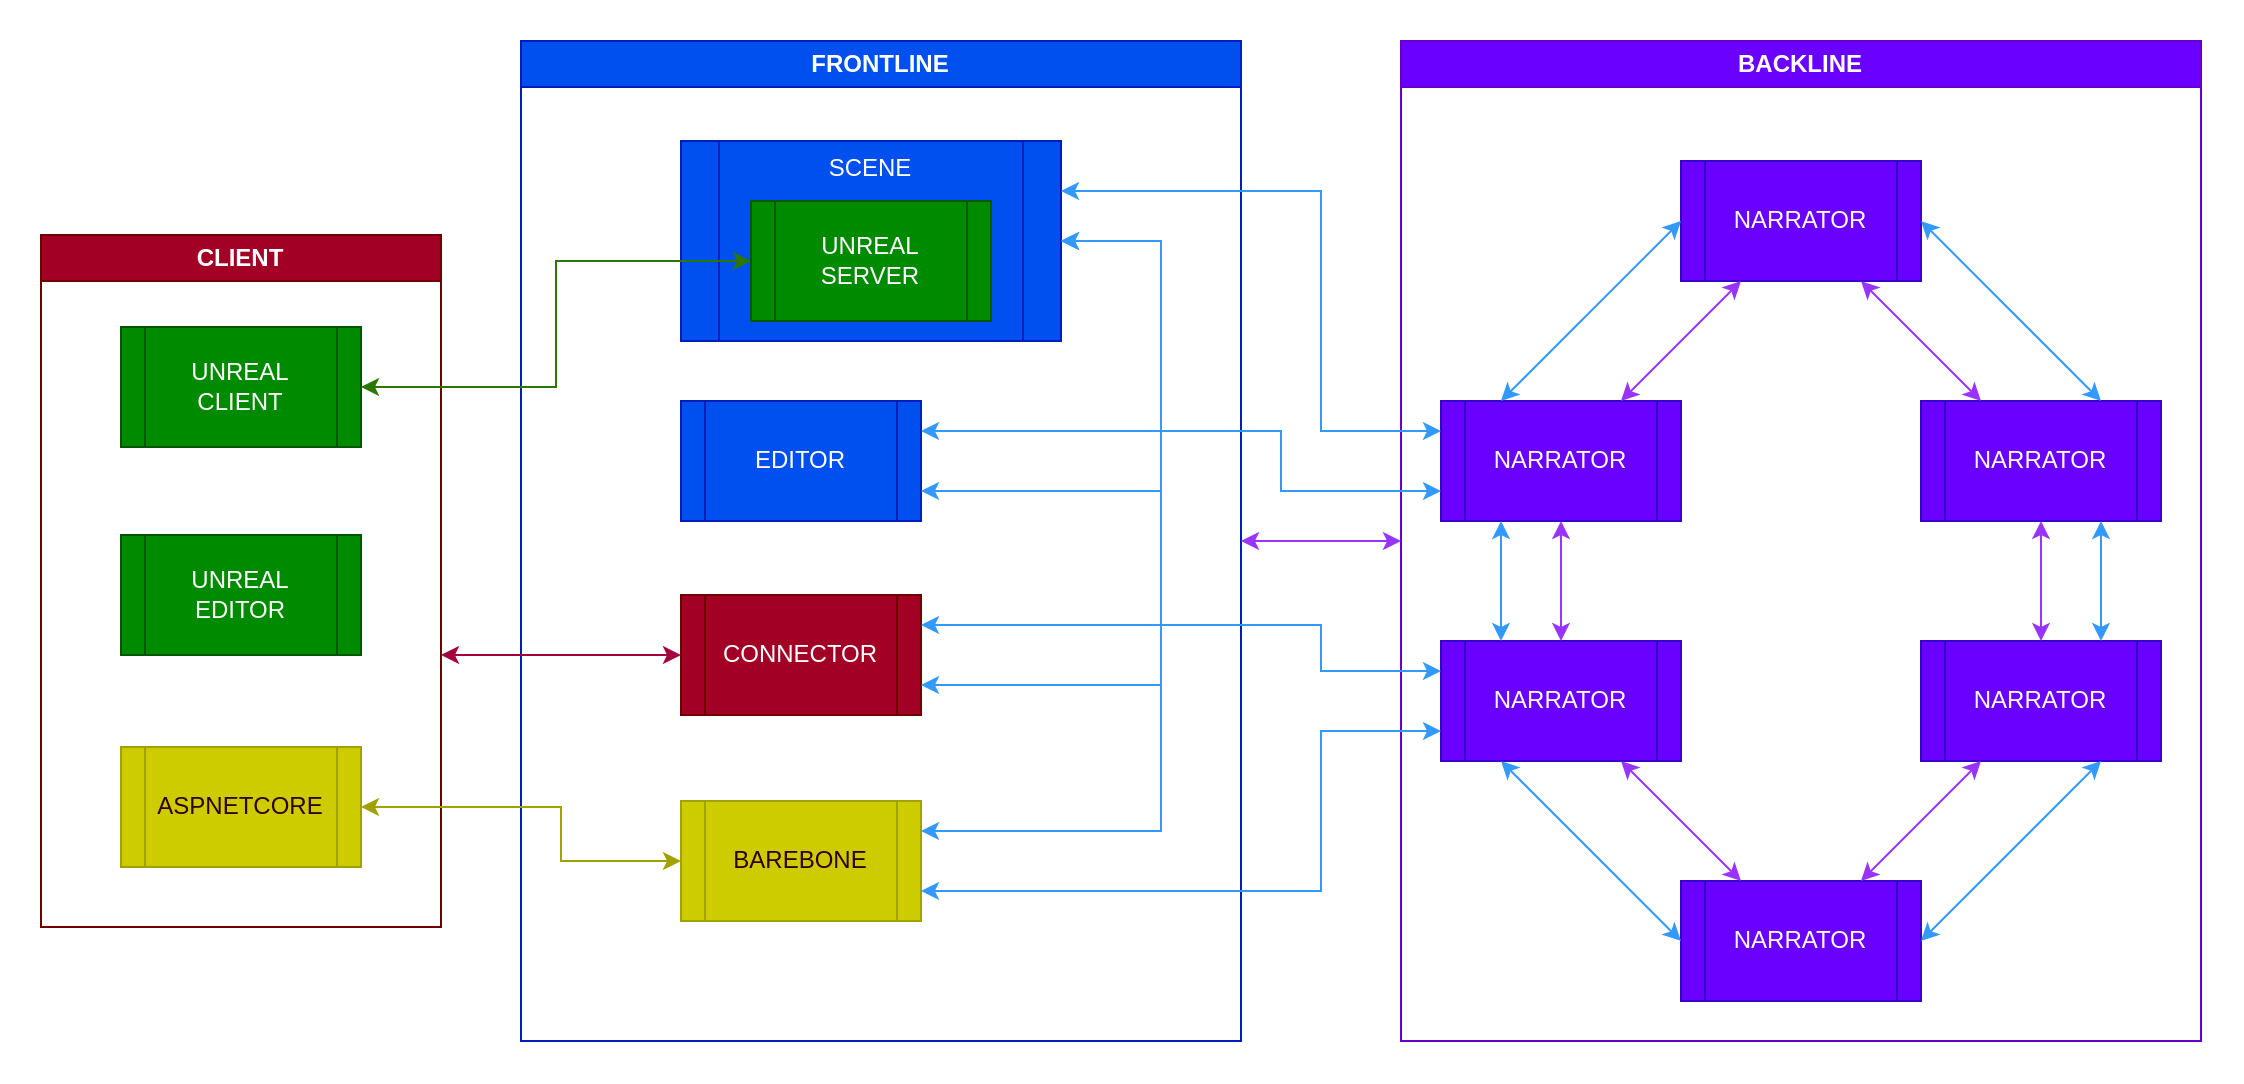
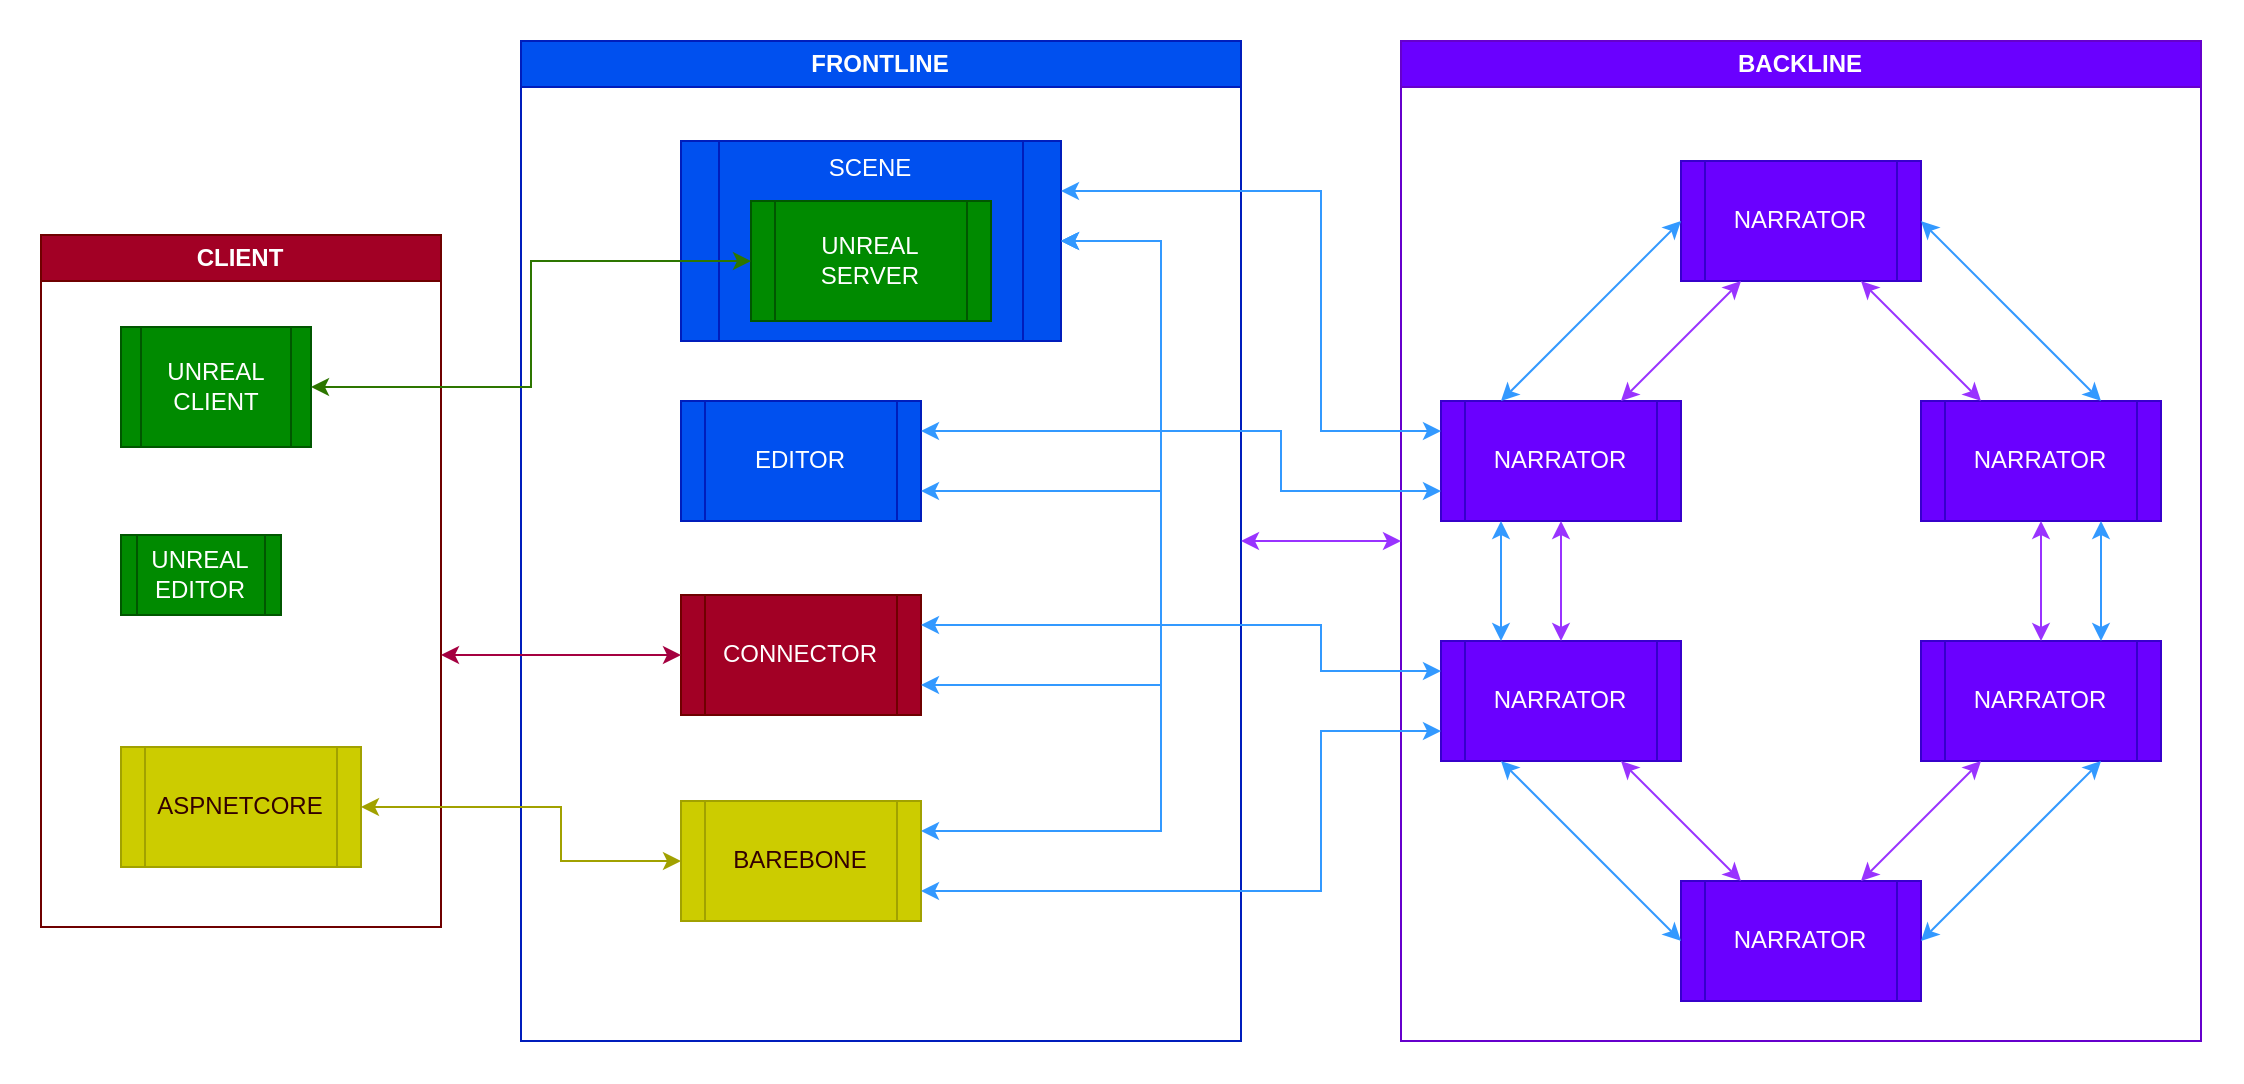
(241, 387) -> (216, 387)
(241, 595) -> (201, 575)
